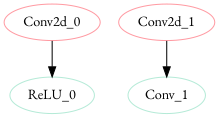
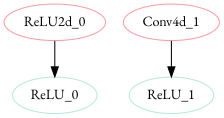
(52, 22) -> (55, 22)
(167, 22) -> (171, 22)
(167, 95) -> (171, 95)
